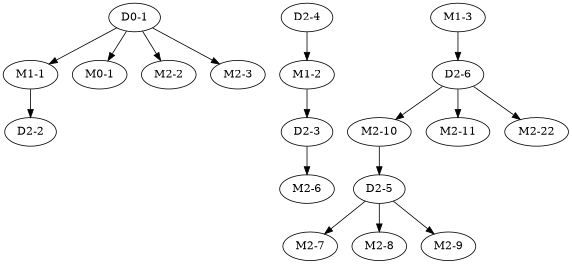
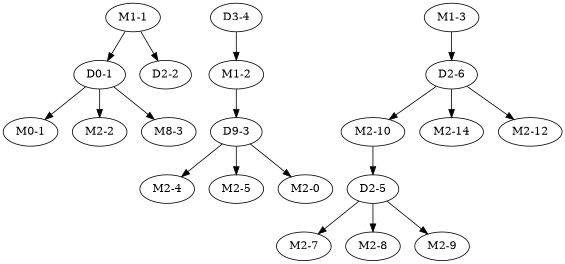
(307, 17) -> (236, 17)
(87, 44) -> (118, 43)
(238, 75) -> (169, 132)
(307, 132) -> (236, 132)
(458, 132) -> (452, 132)
(537, 132) -> (530, 132)
none -> (167, 189)
none -> (236, 189)
(307, 189) -> (305, 189)
